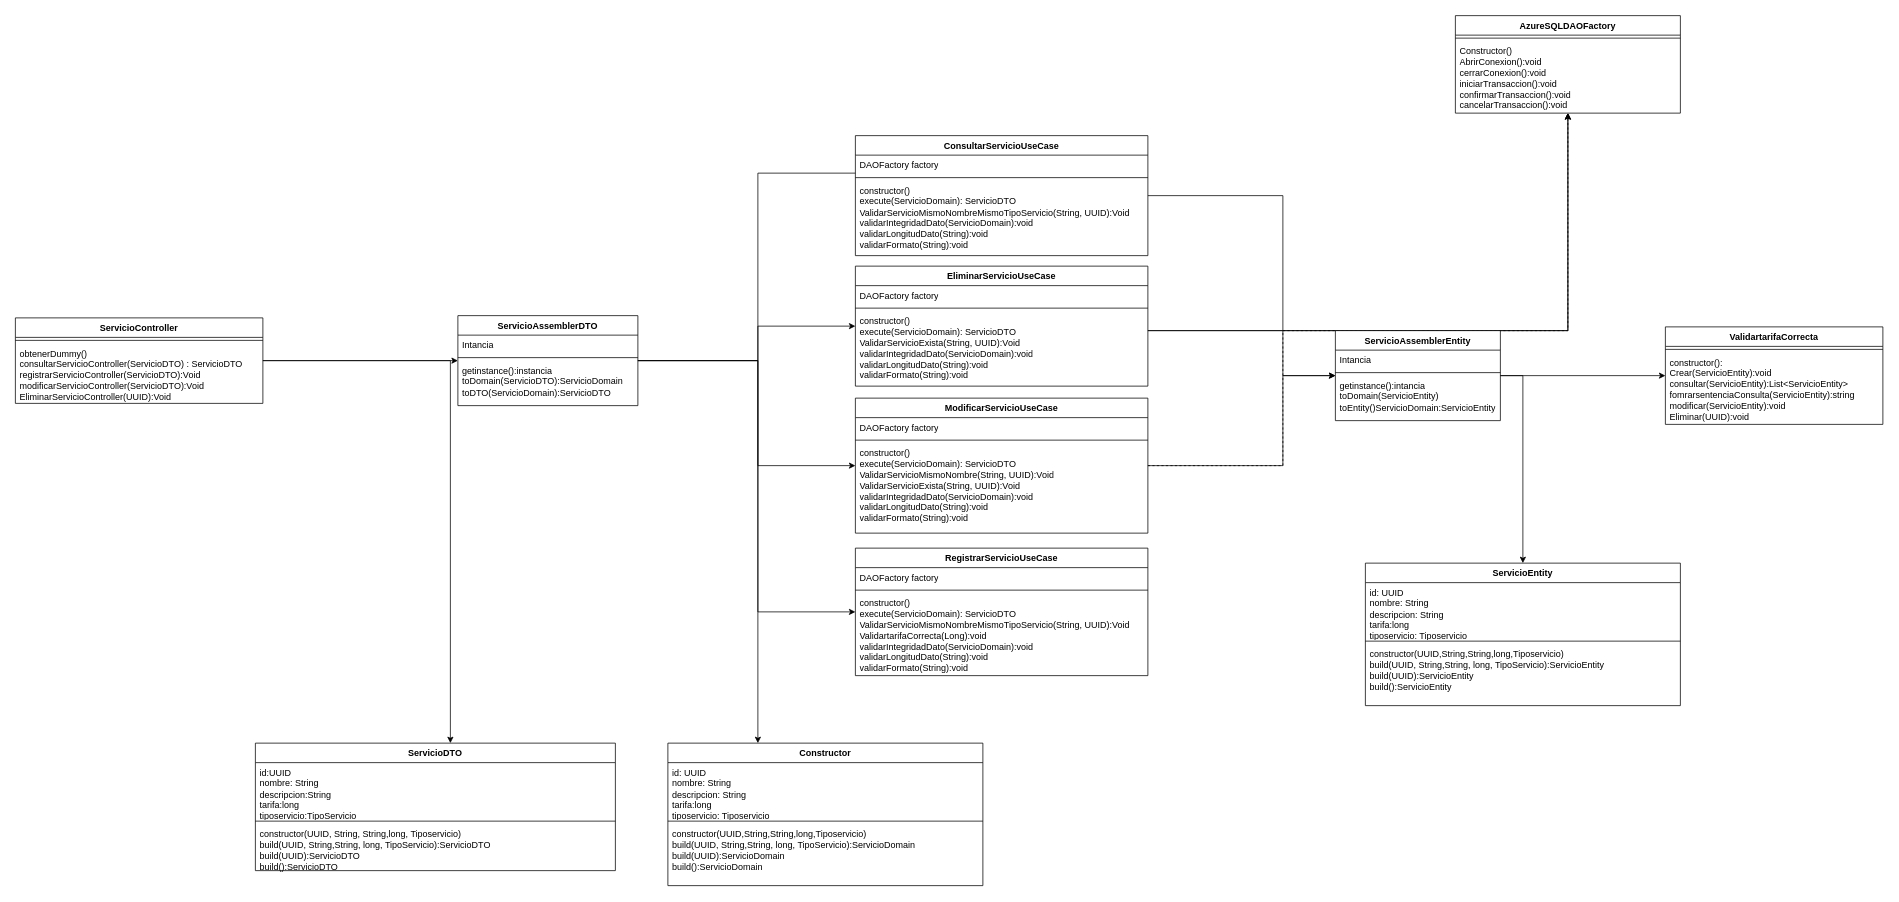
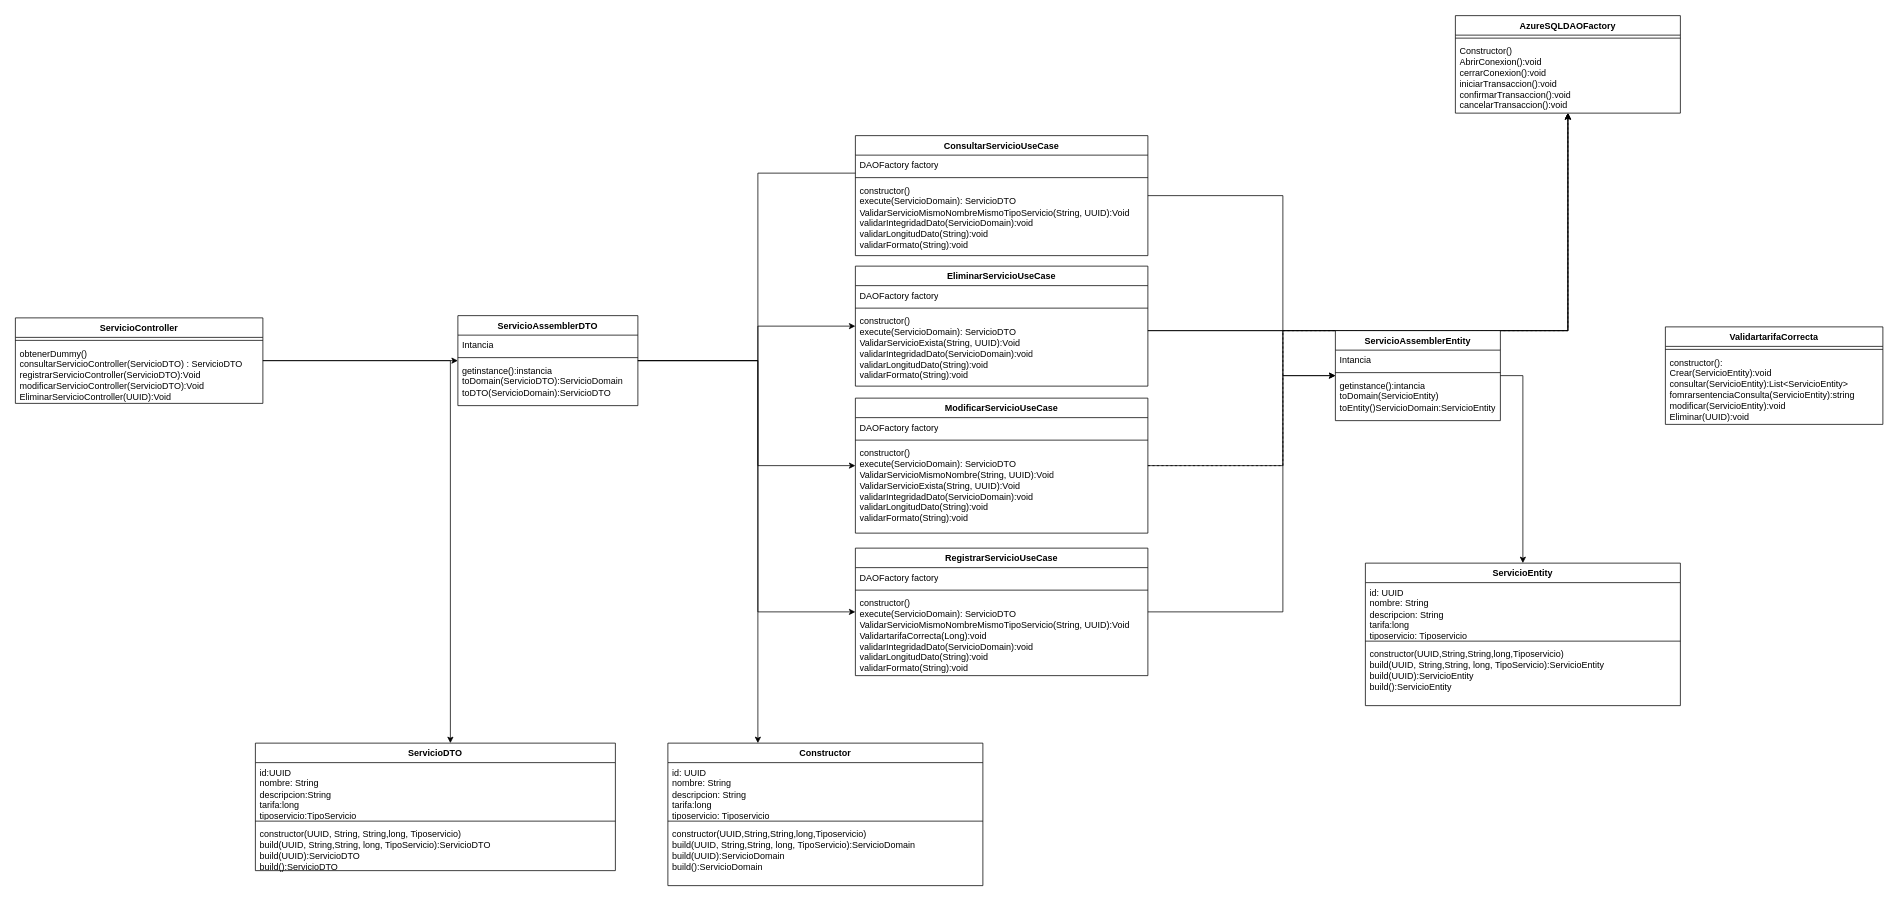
(1593, 375) -> none
none -> (1283, 607)
